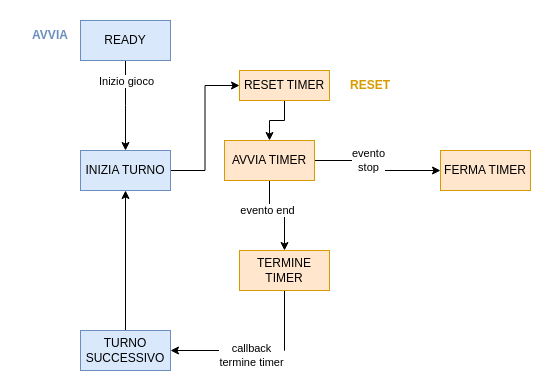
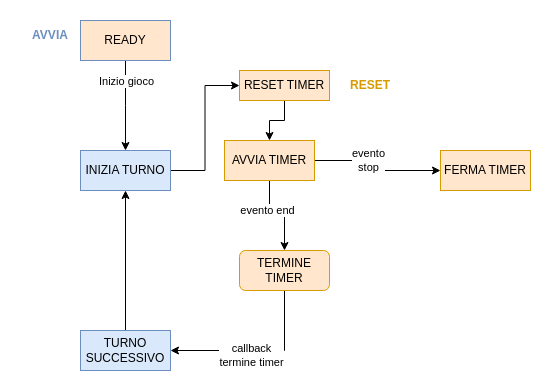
(126, 41) -> (126, 41)
(285, 271) -> (285, 271)
